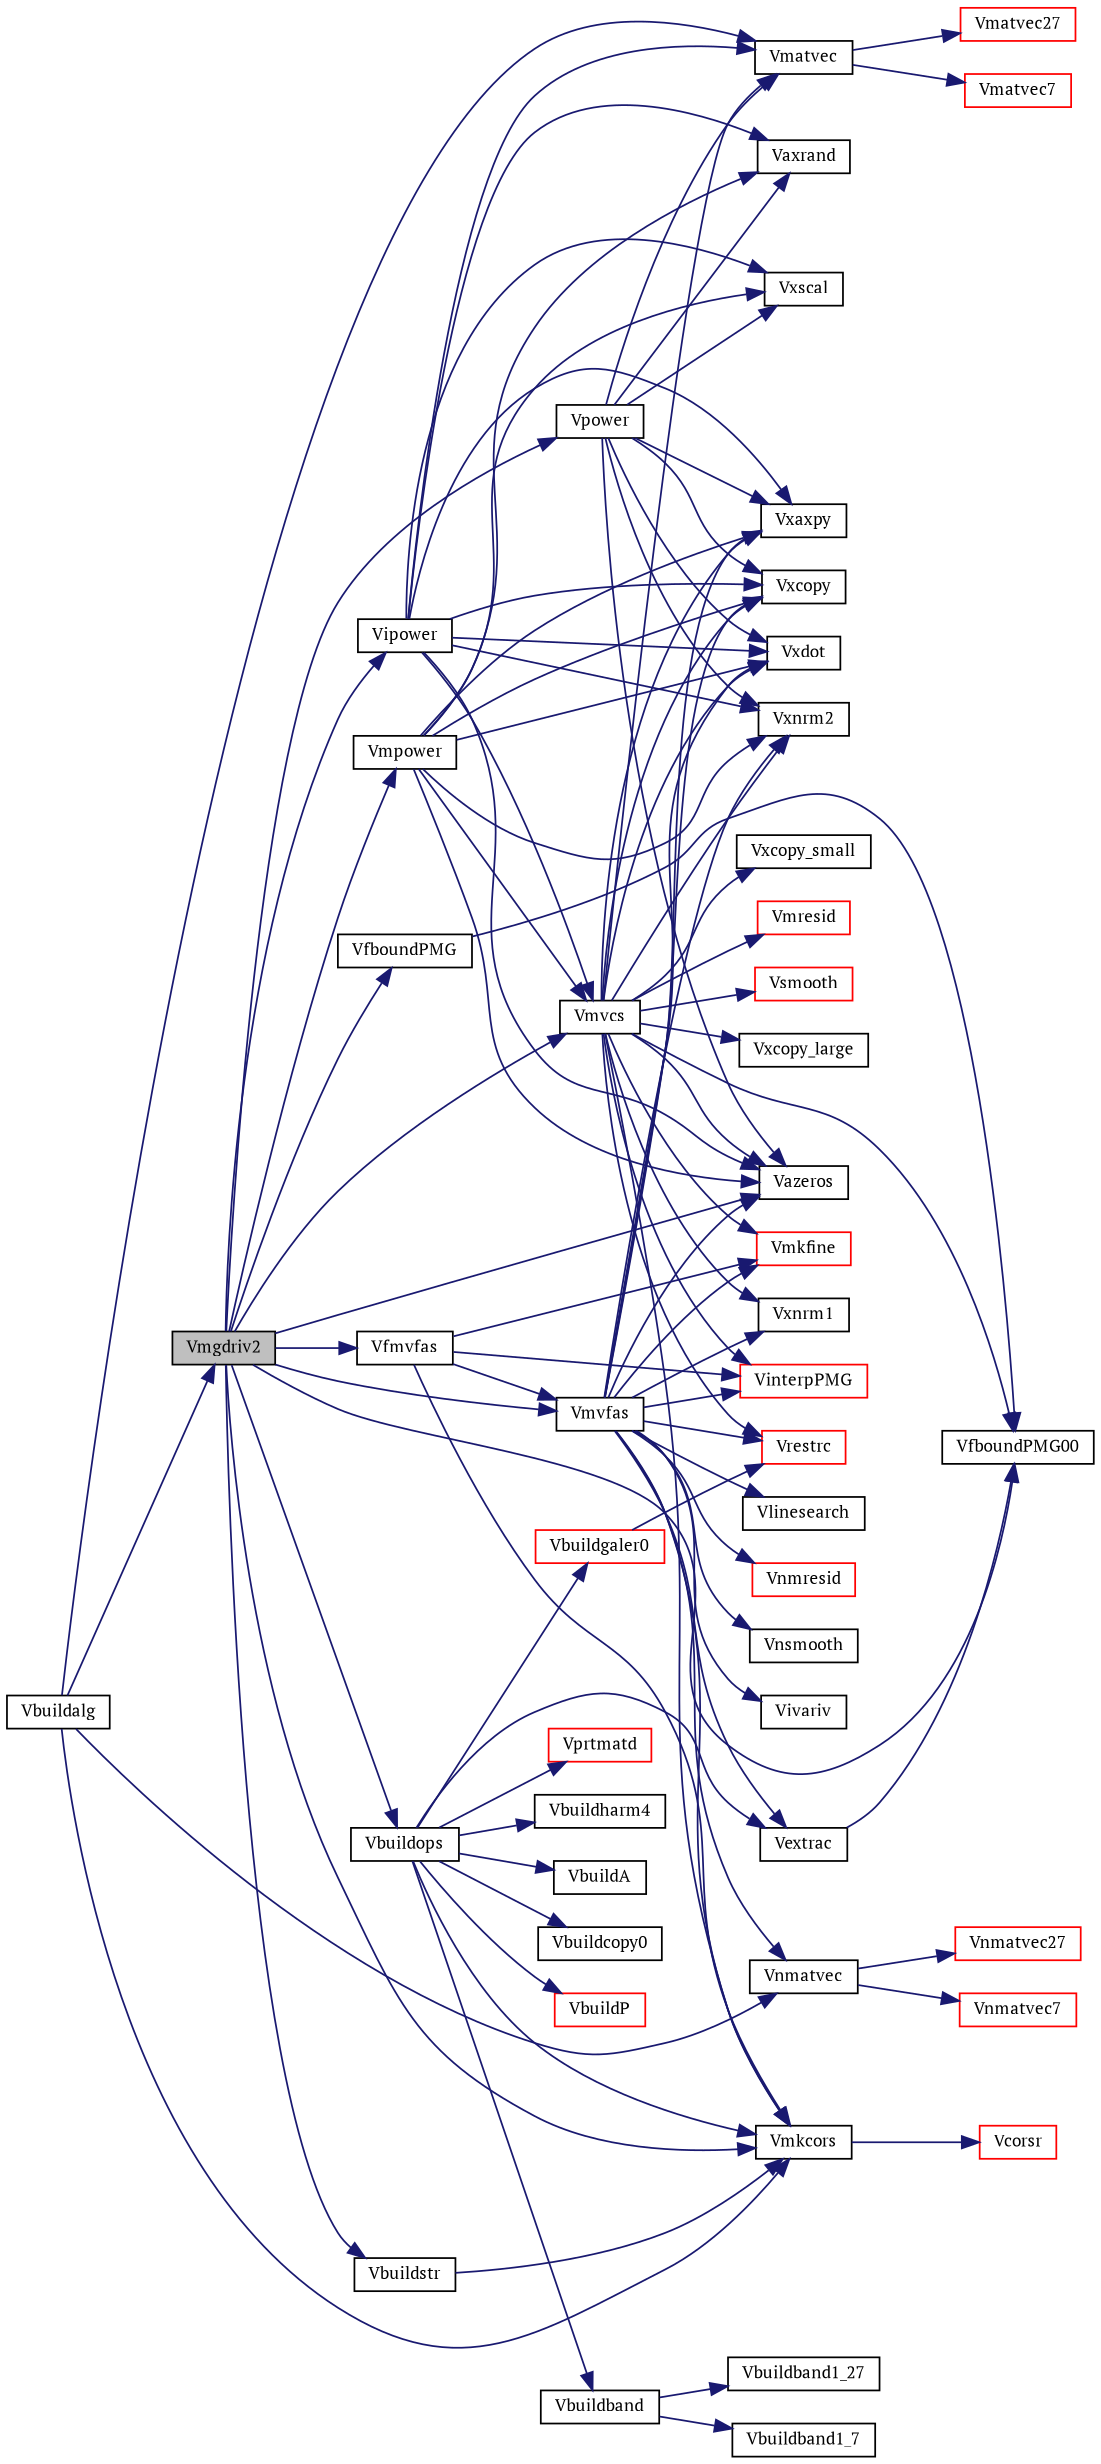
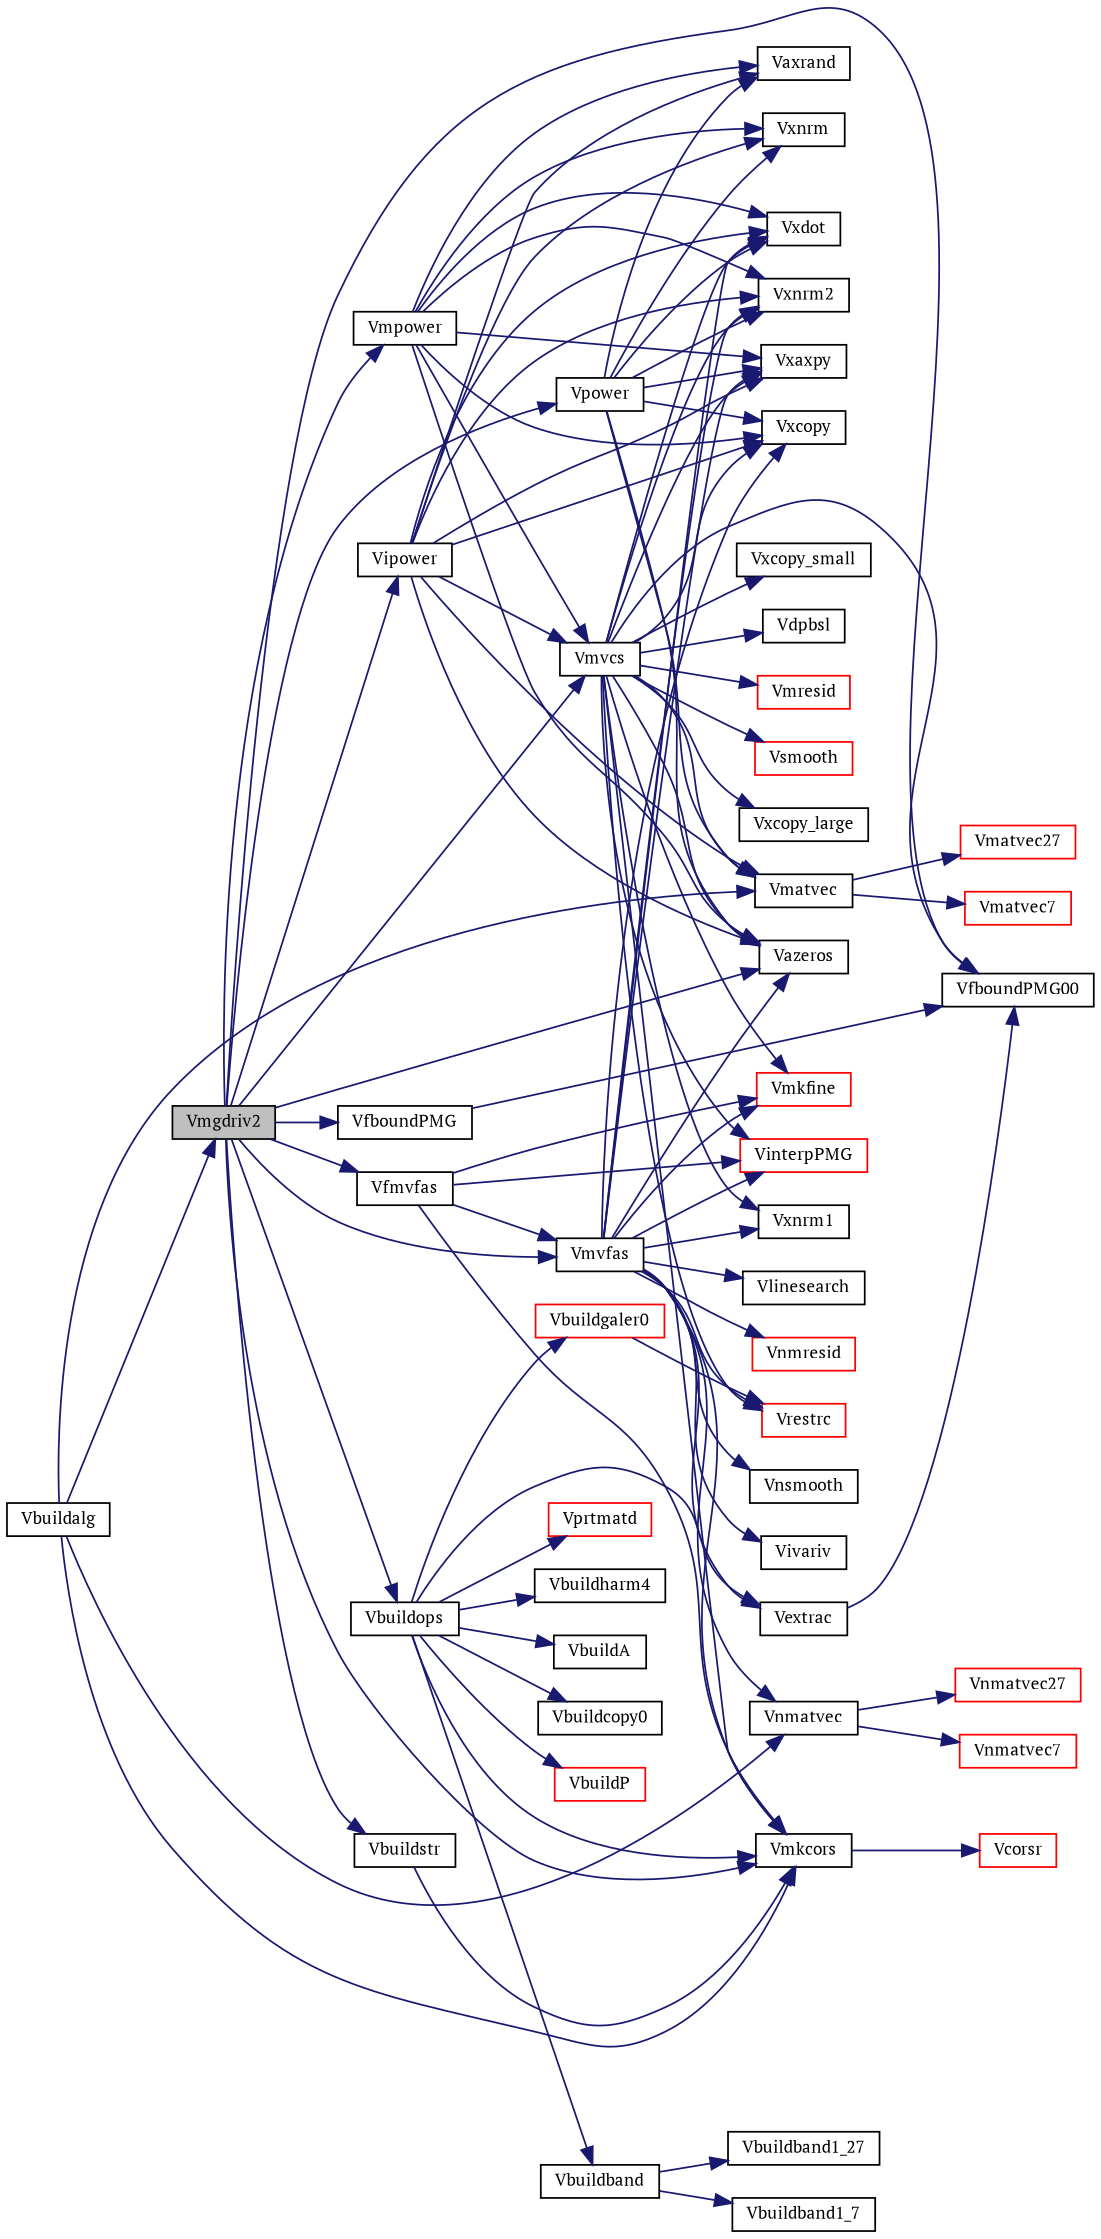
(804, 289) -> (804, 130)
none -> (804, 626)
